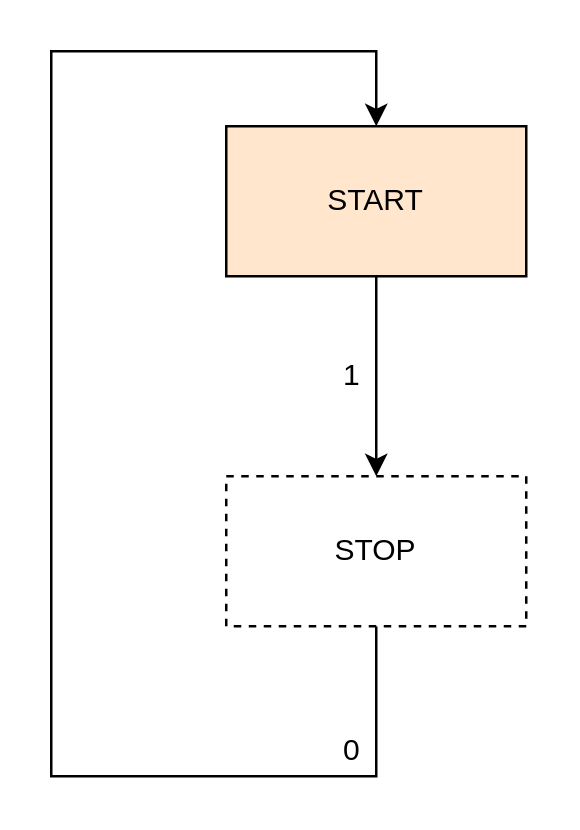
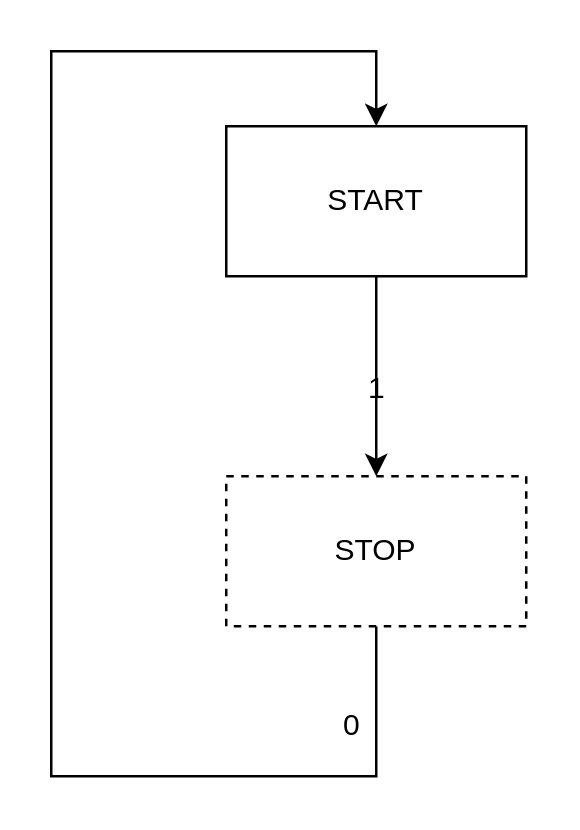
(376, 201) -> (376, 201)
(351, 376) -> (376, 389)
(351, 751) -> (351, 726)
